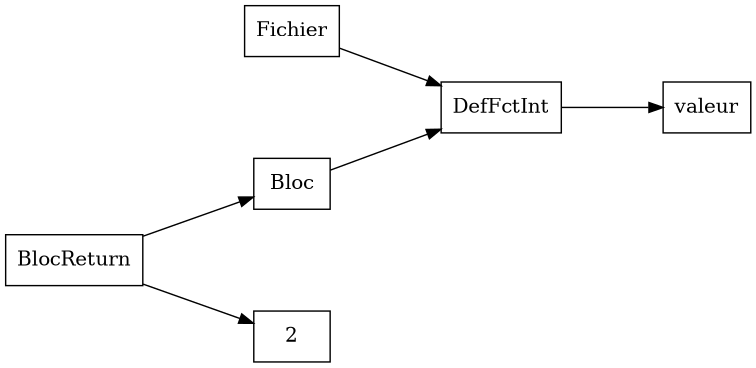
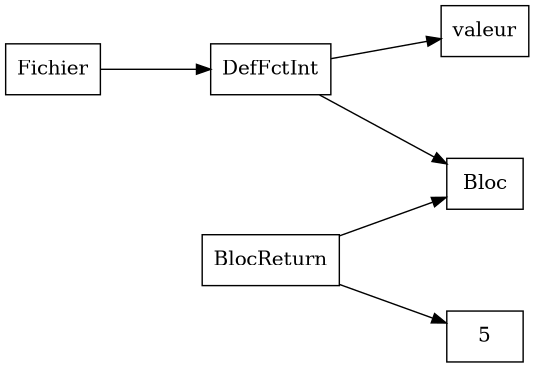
(379, 152) -> (377, 126)
(292, 337) -> (485, 337)
